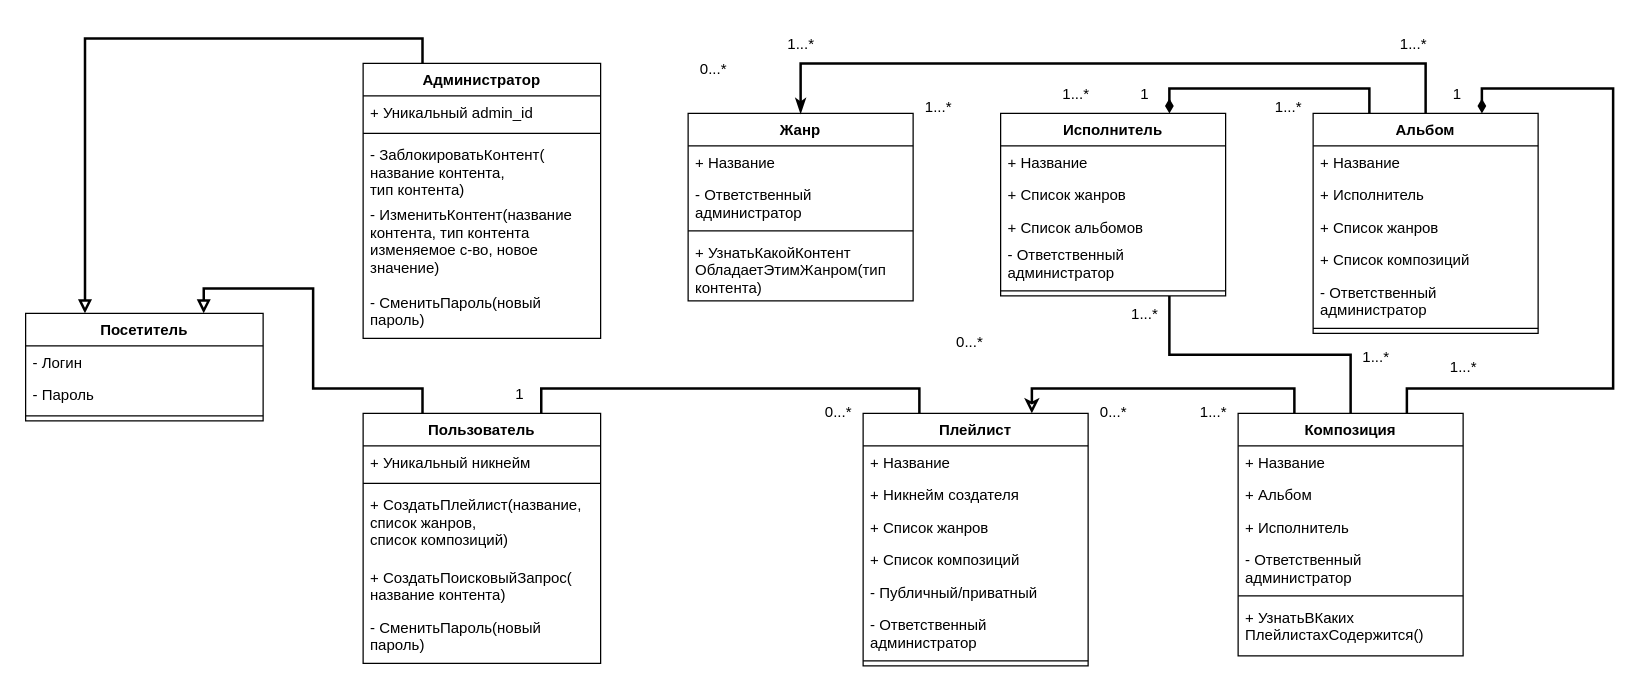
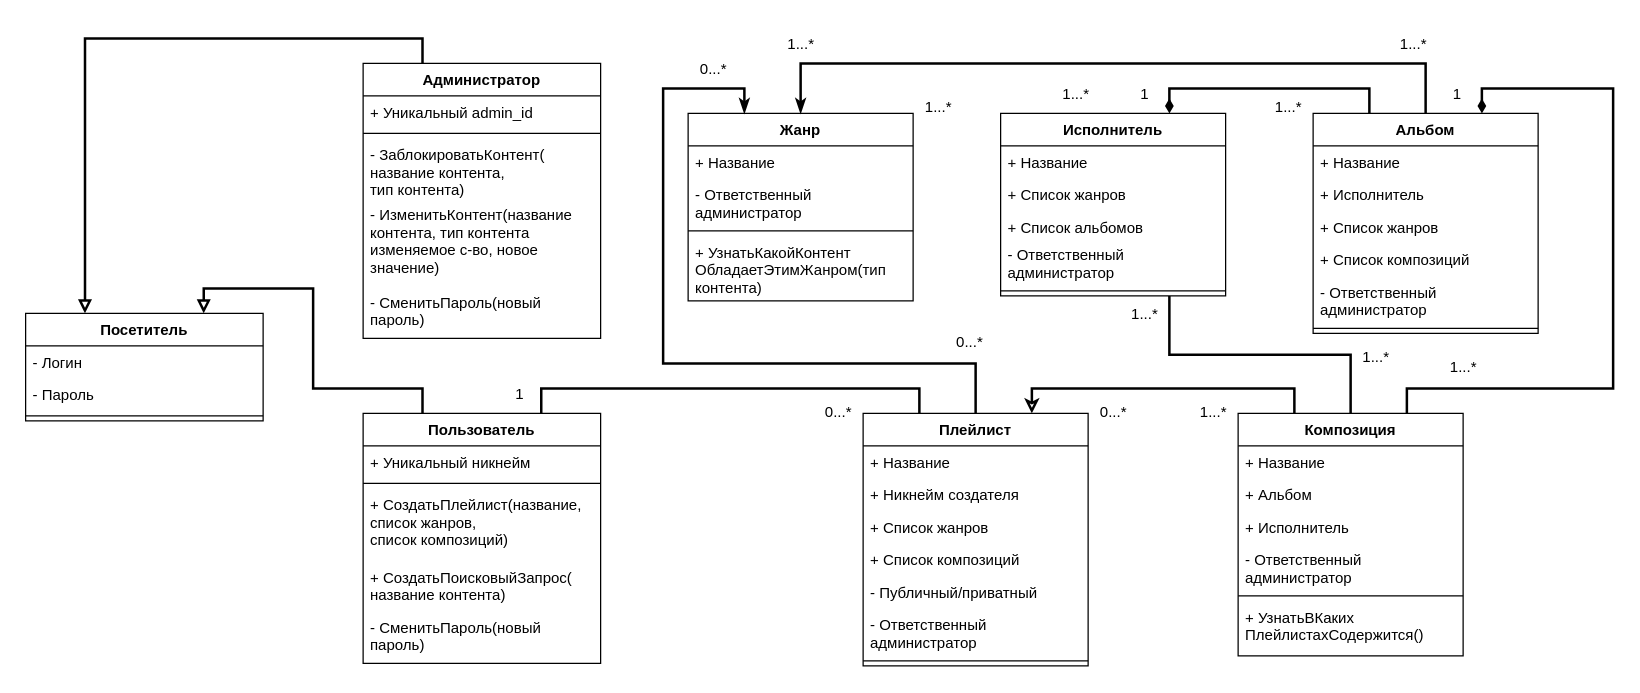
none -> (663, 359)
